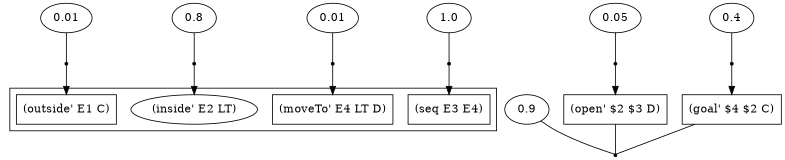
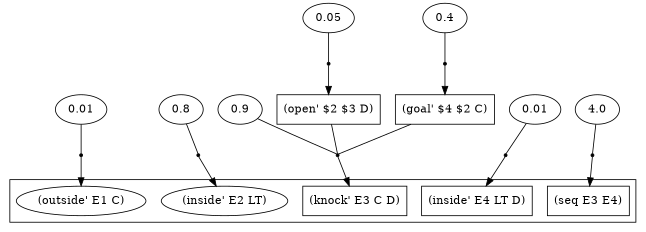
(449, 18) -> (597, 109)
(66, 109) -> (81, 201)
(333, 109) -> (477, 201)
none -> (355, 201)
